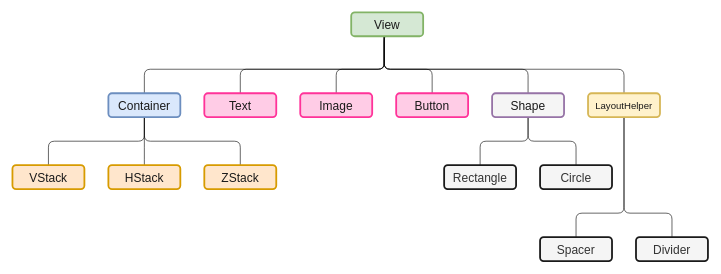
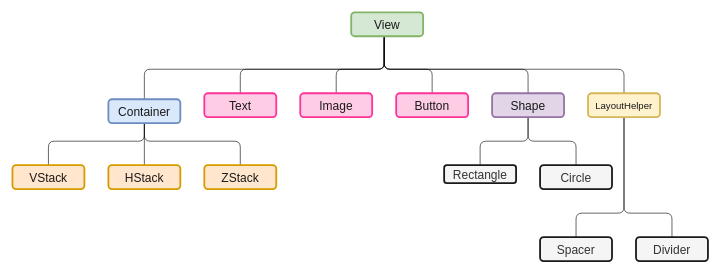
(144, 105) -> (144, 111)
(528, 105) -> (528, 105)
(480, 177) -> (480, 174)
